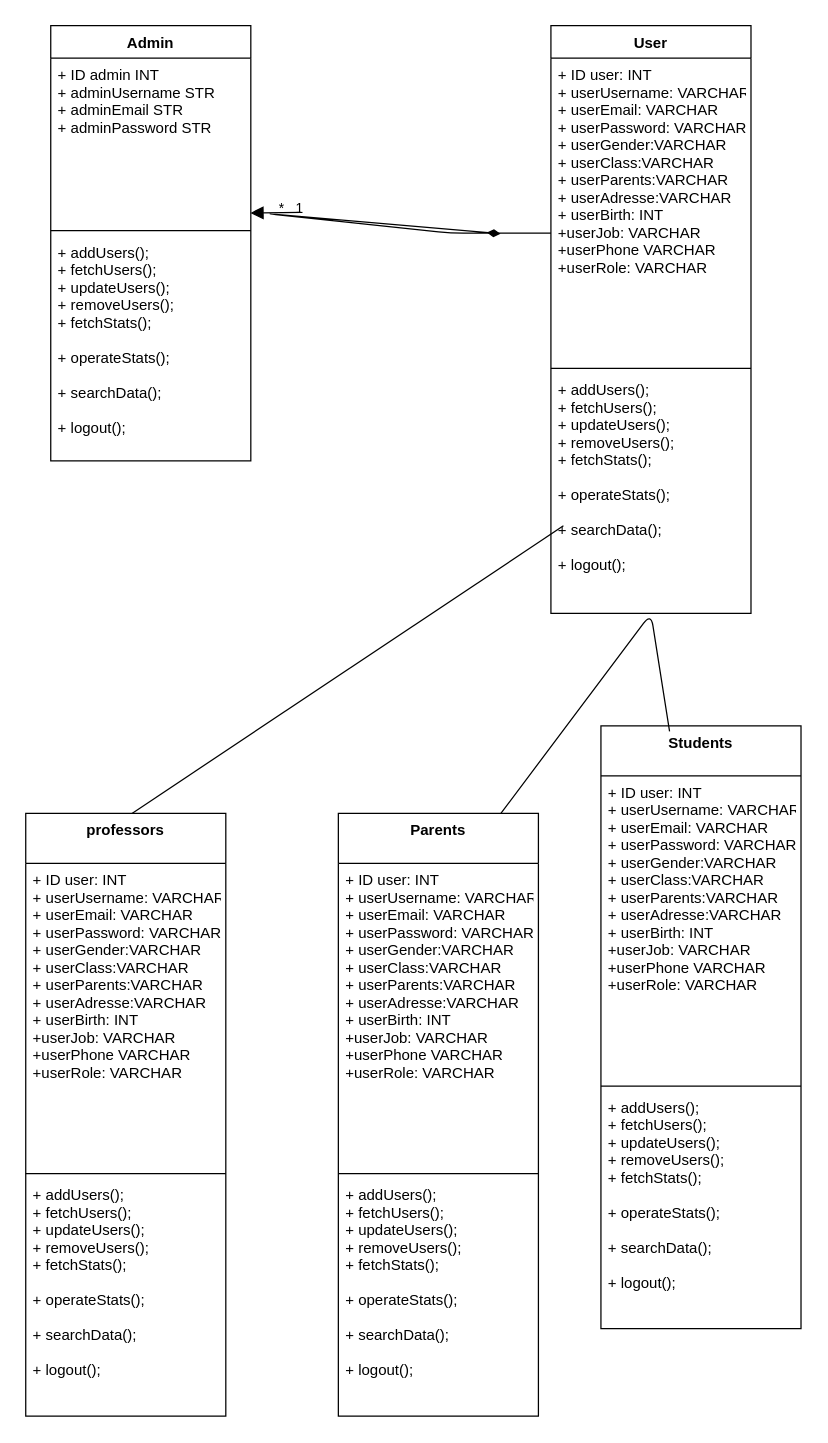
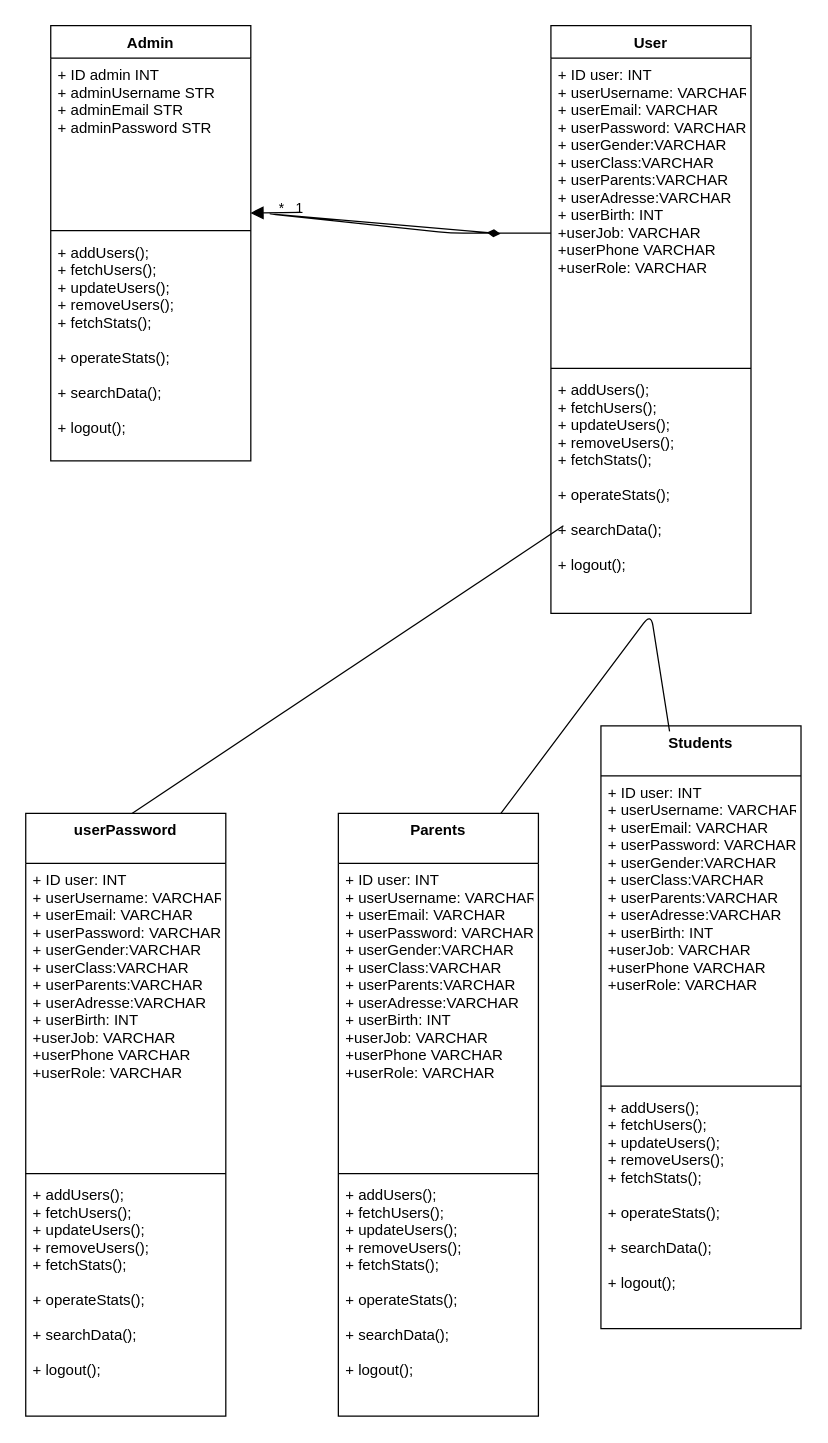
(125, 830) -> (125, 830)
